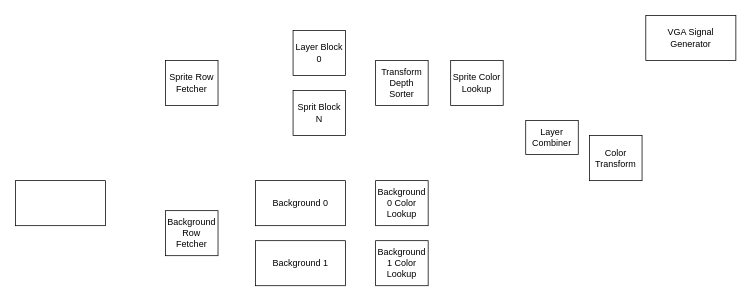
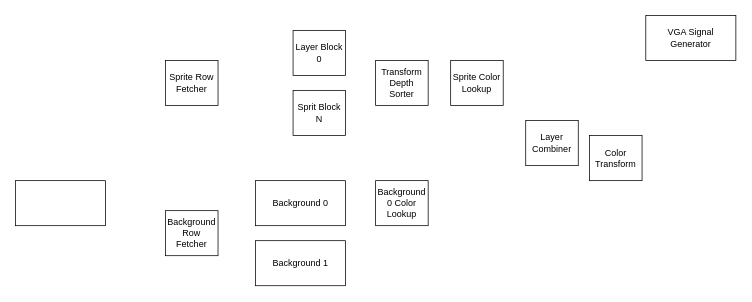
(552, 137) -> (552, 143)
(402, 263) -> none
